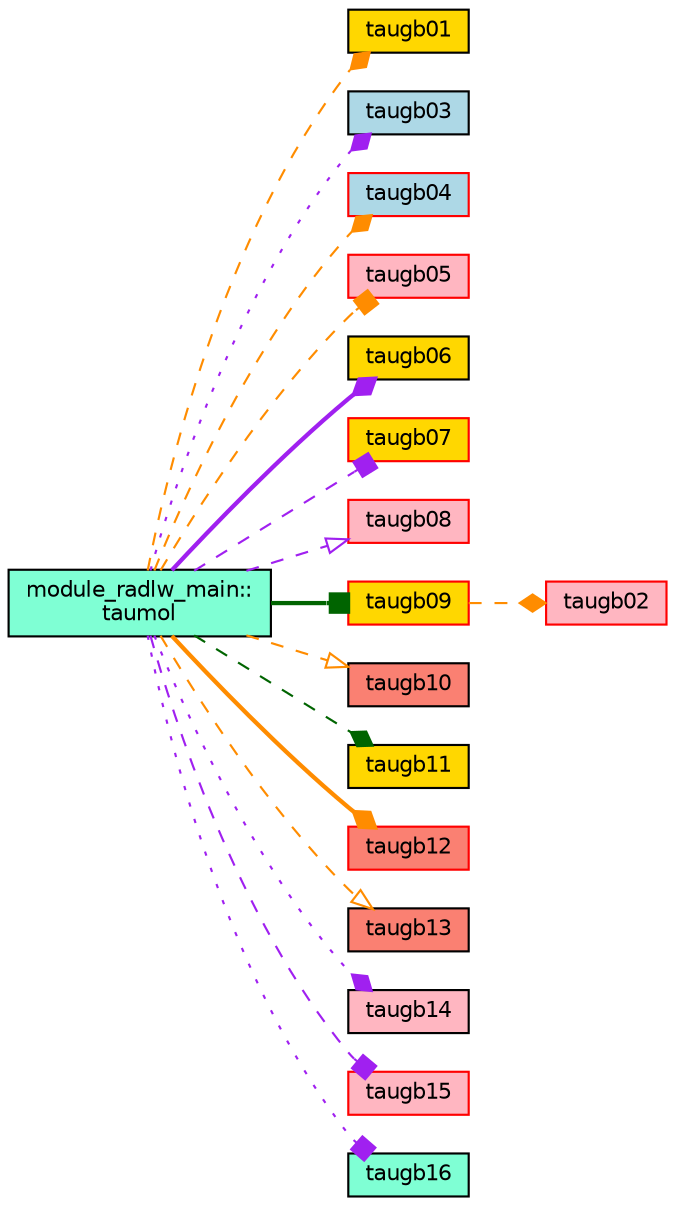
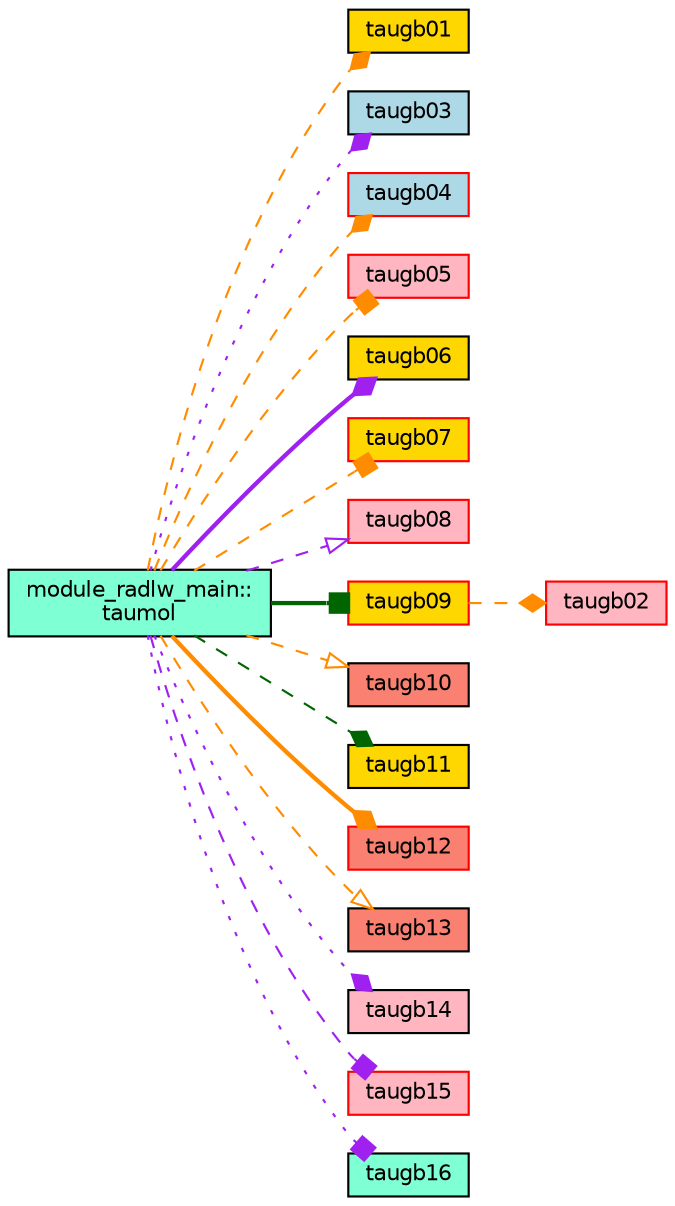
(274, 521) -> (274, 521)
